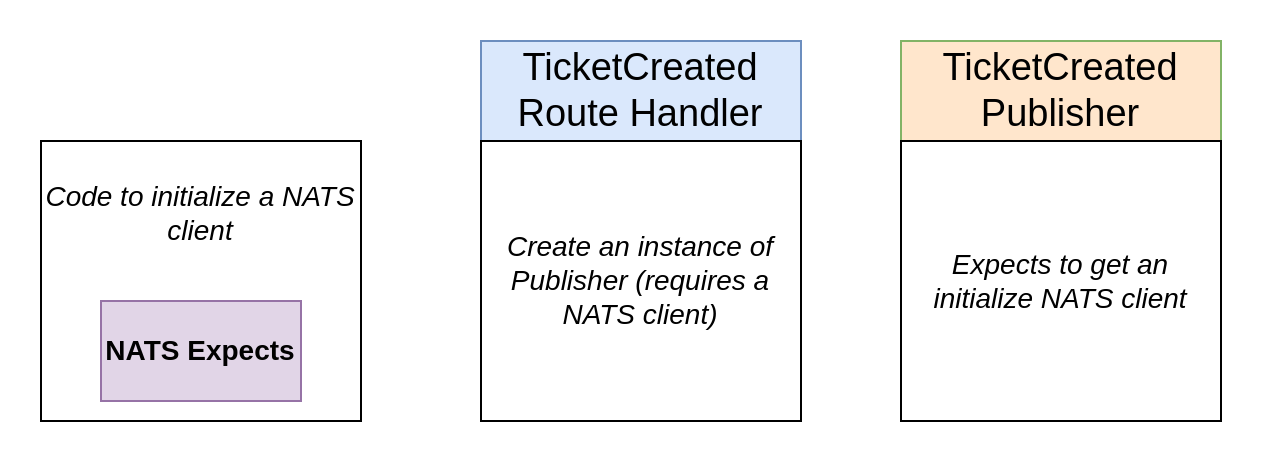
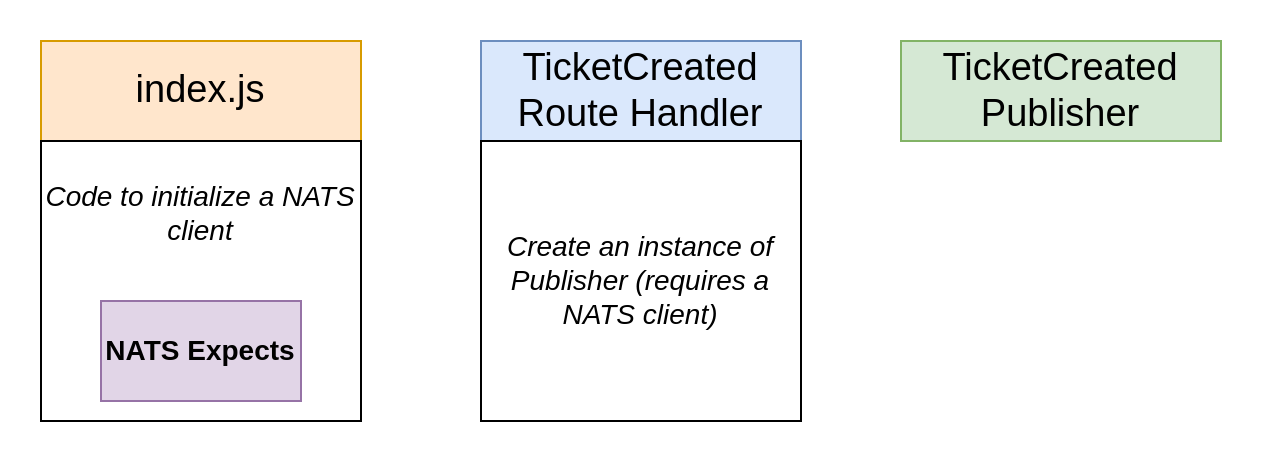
none -> (201, 91)
(1061, 91) -> (1061, 91)
(1061, 281) -> none
